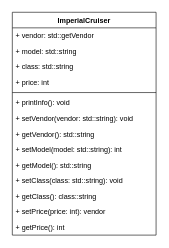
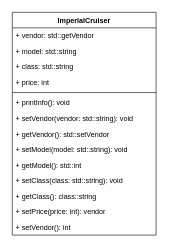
(62, 134) -> (69, 134)
(76, 150) -> (78, 150)
(59, 166) -> (53, 166)
(45, 228) -> (48, 228)
